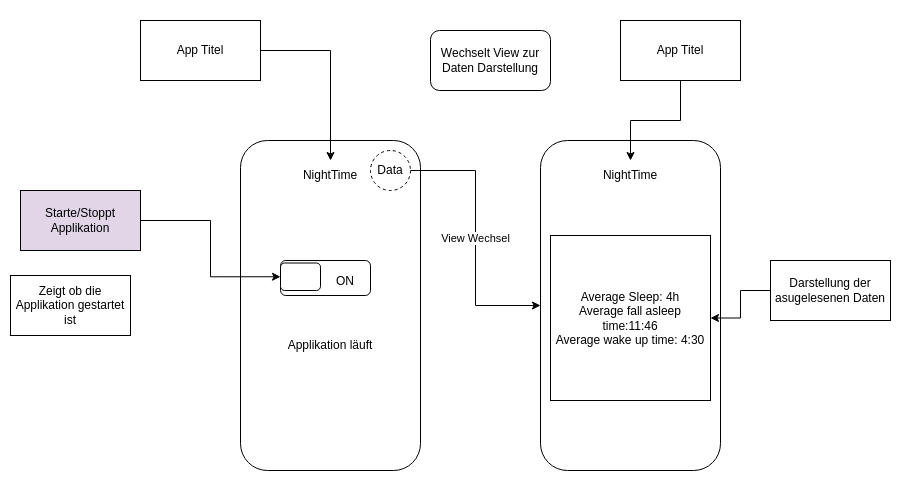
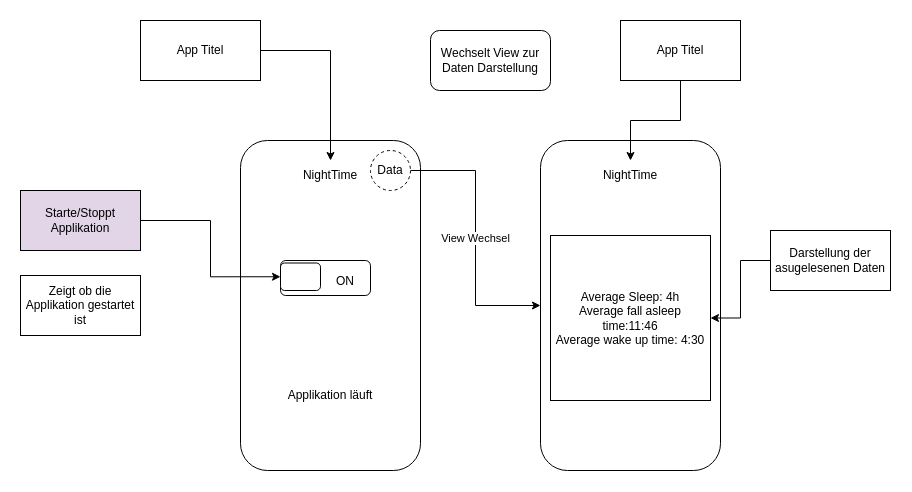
(831, 291) -> (831, 261)
(71, 306) -> (81, 306)
(331, 346) -> (331, 396)
